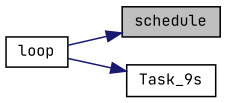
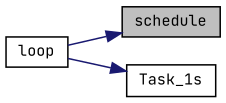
(171, 81) -> (171, 81)
